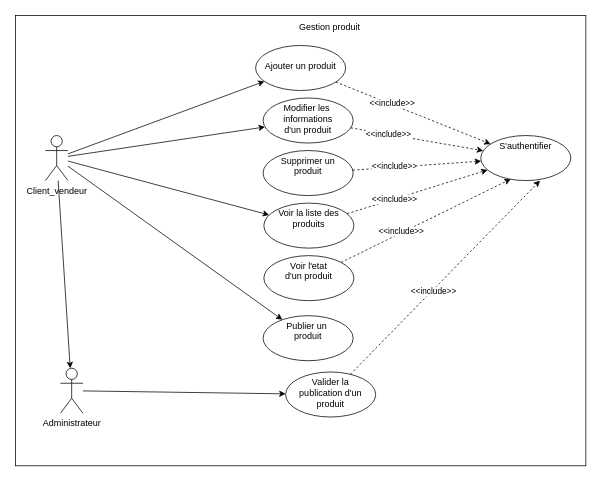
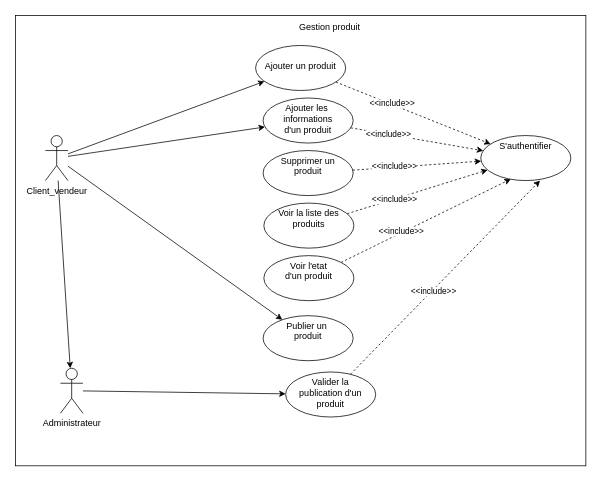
(308, 119) -> (308, 119)
(166, 187) -> none
